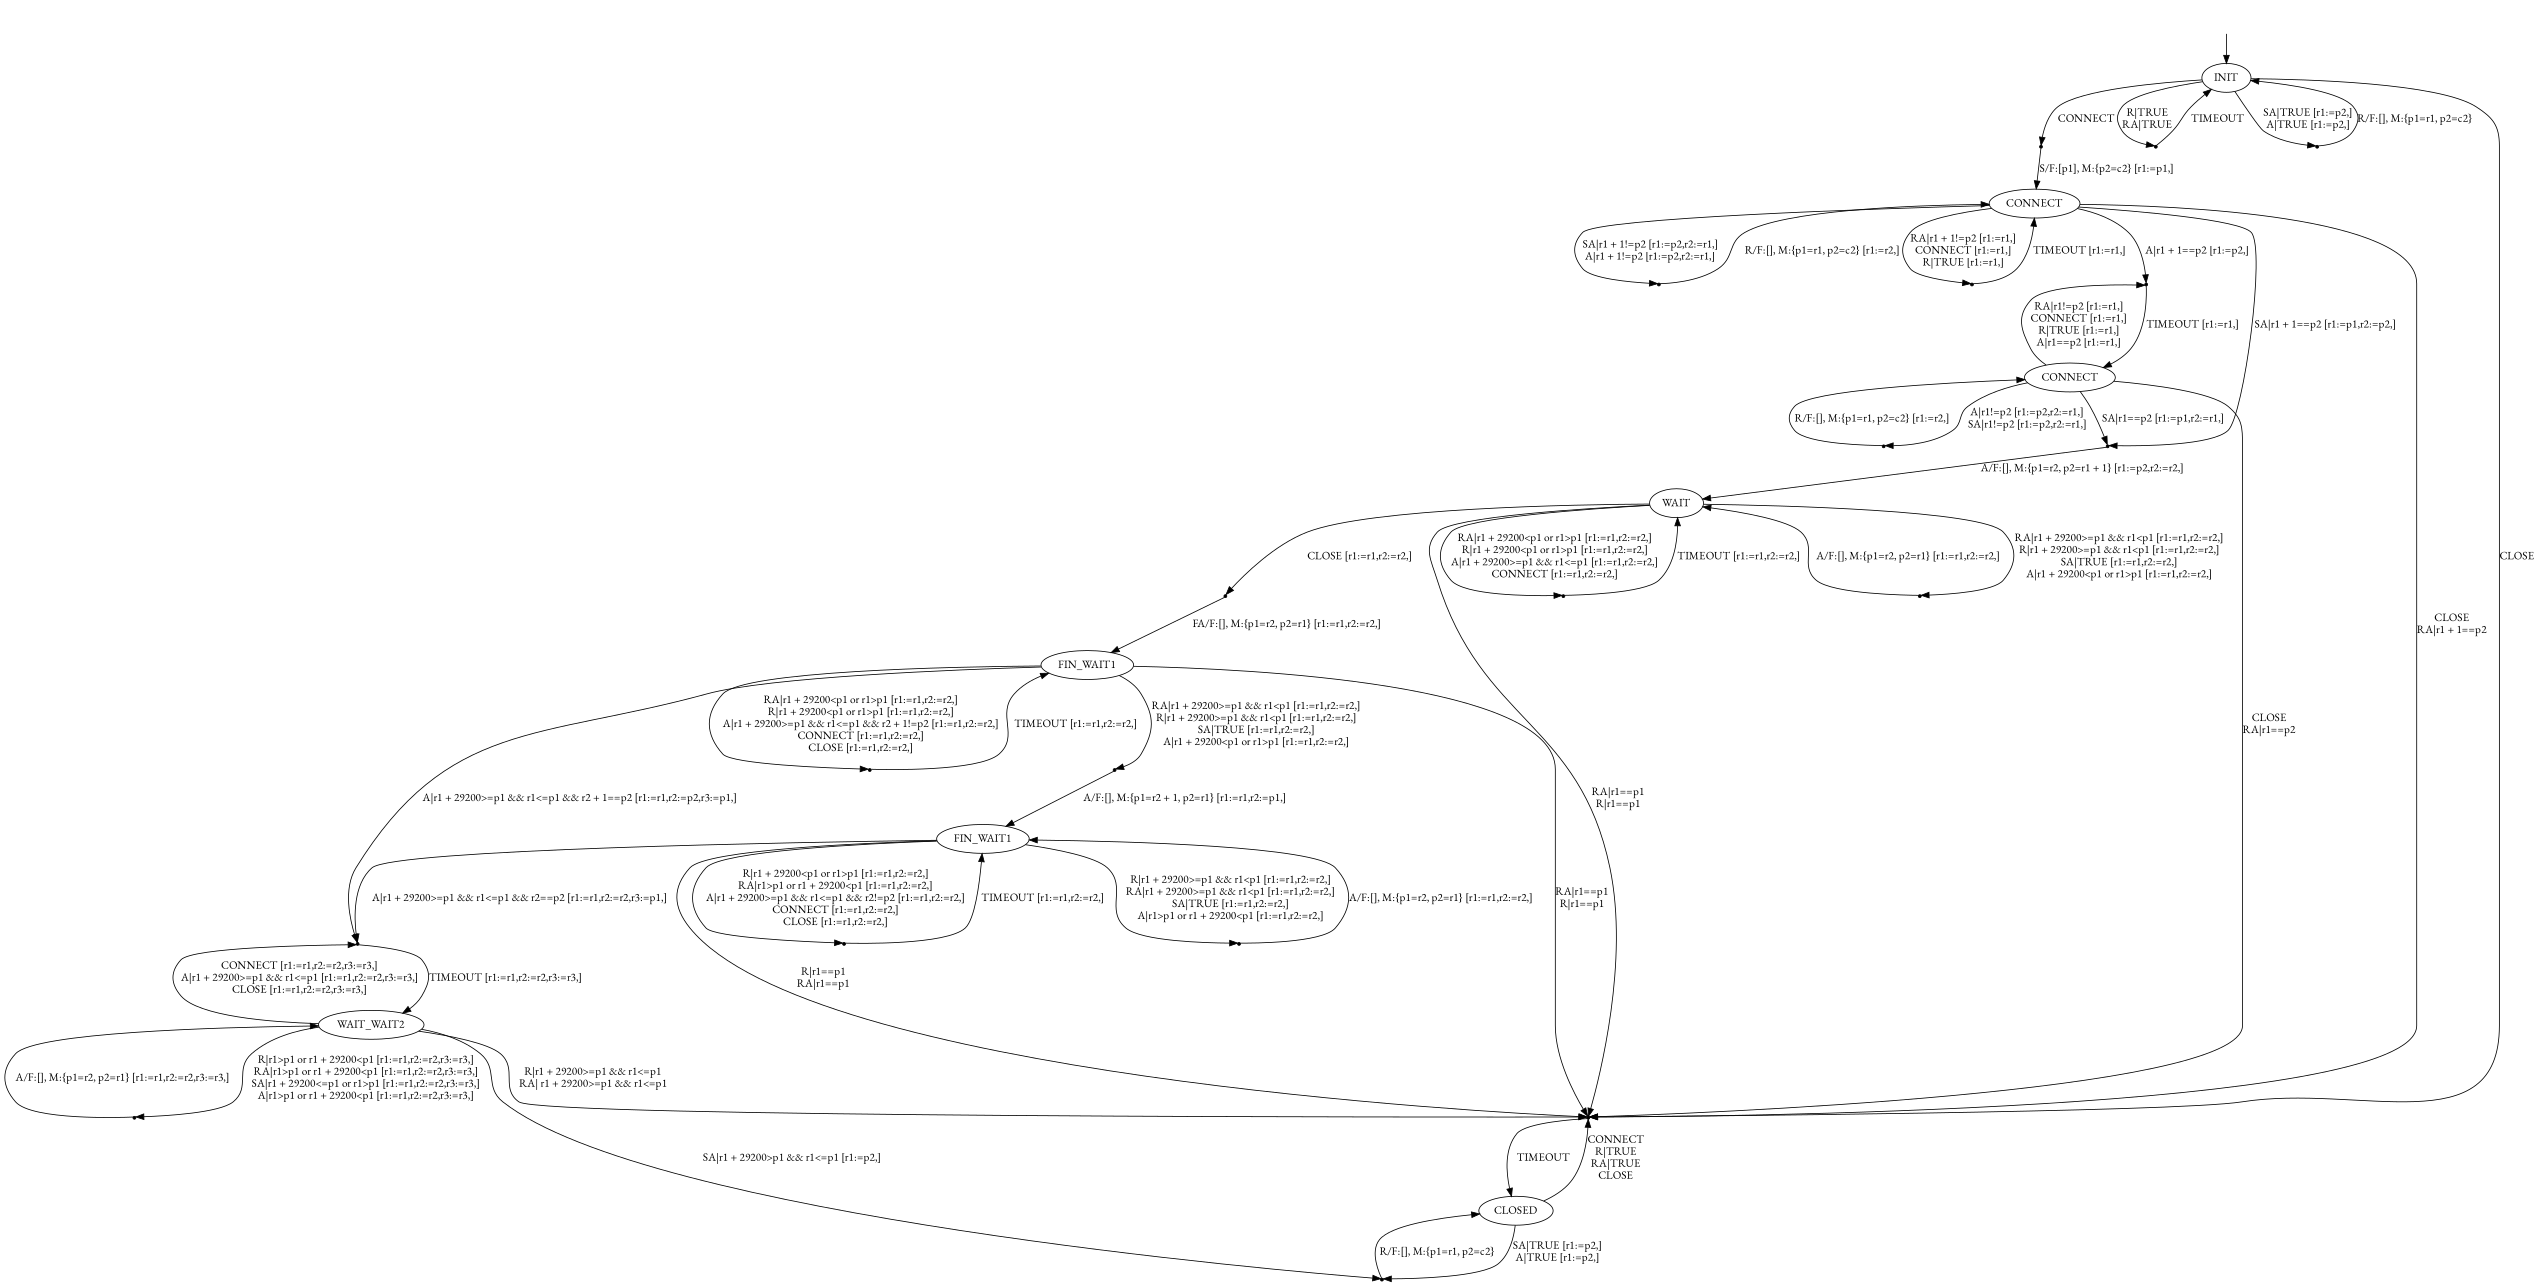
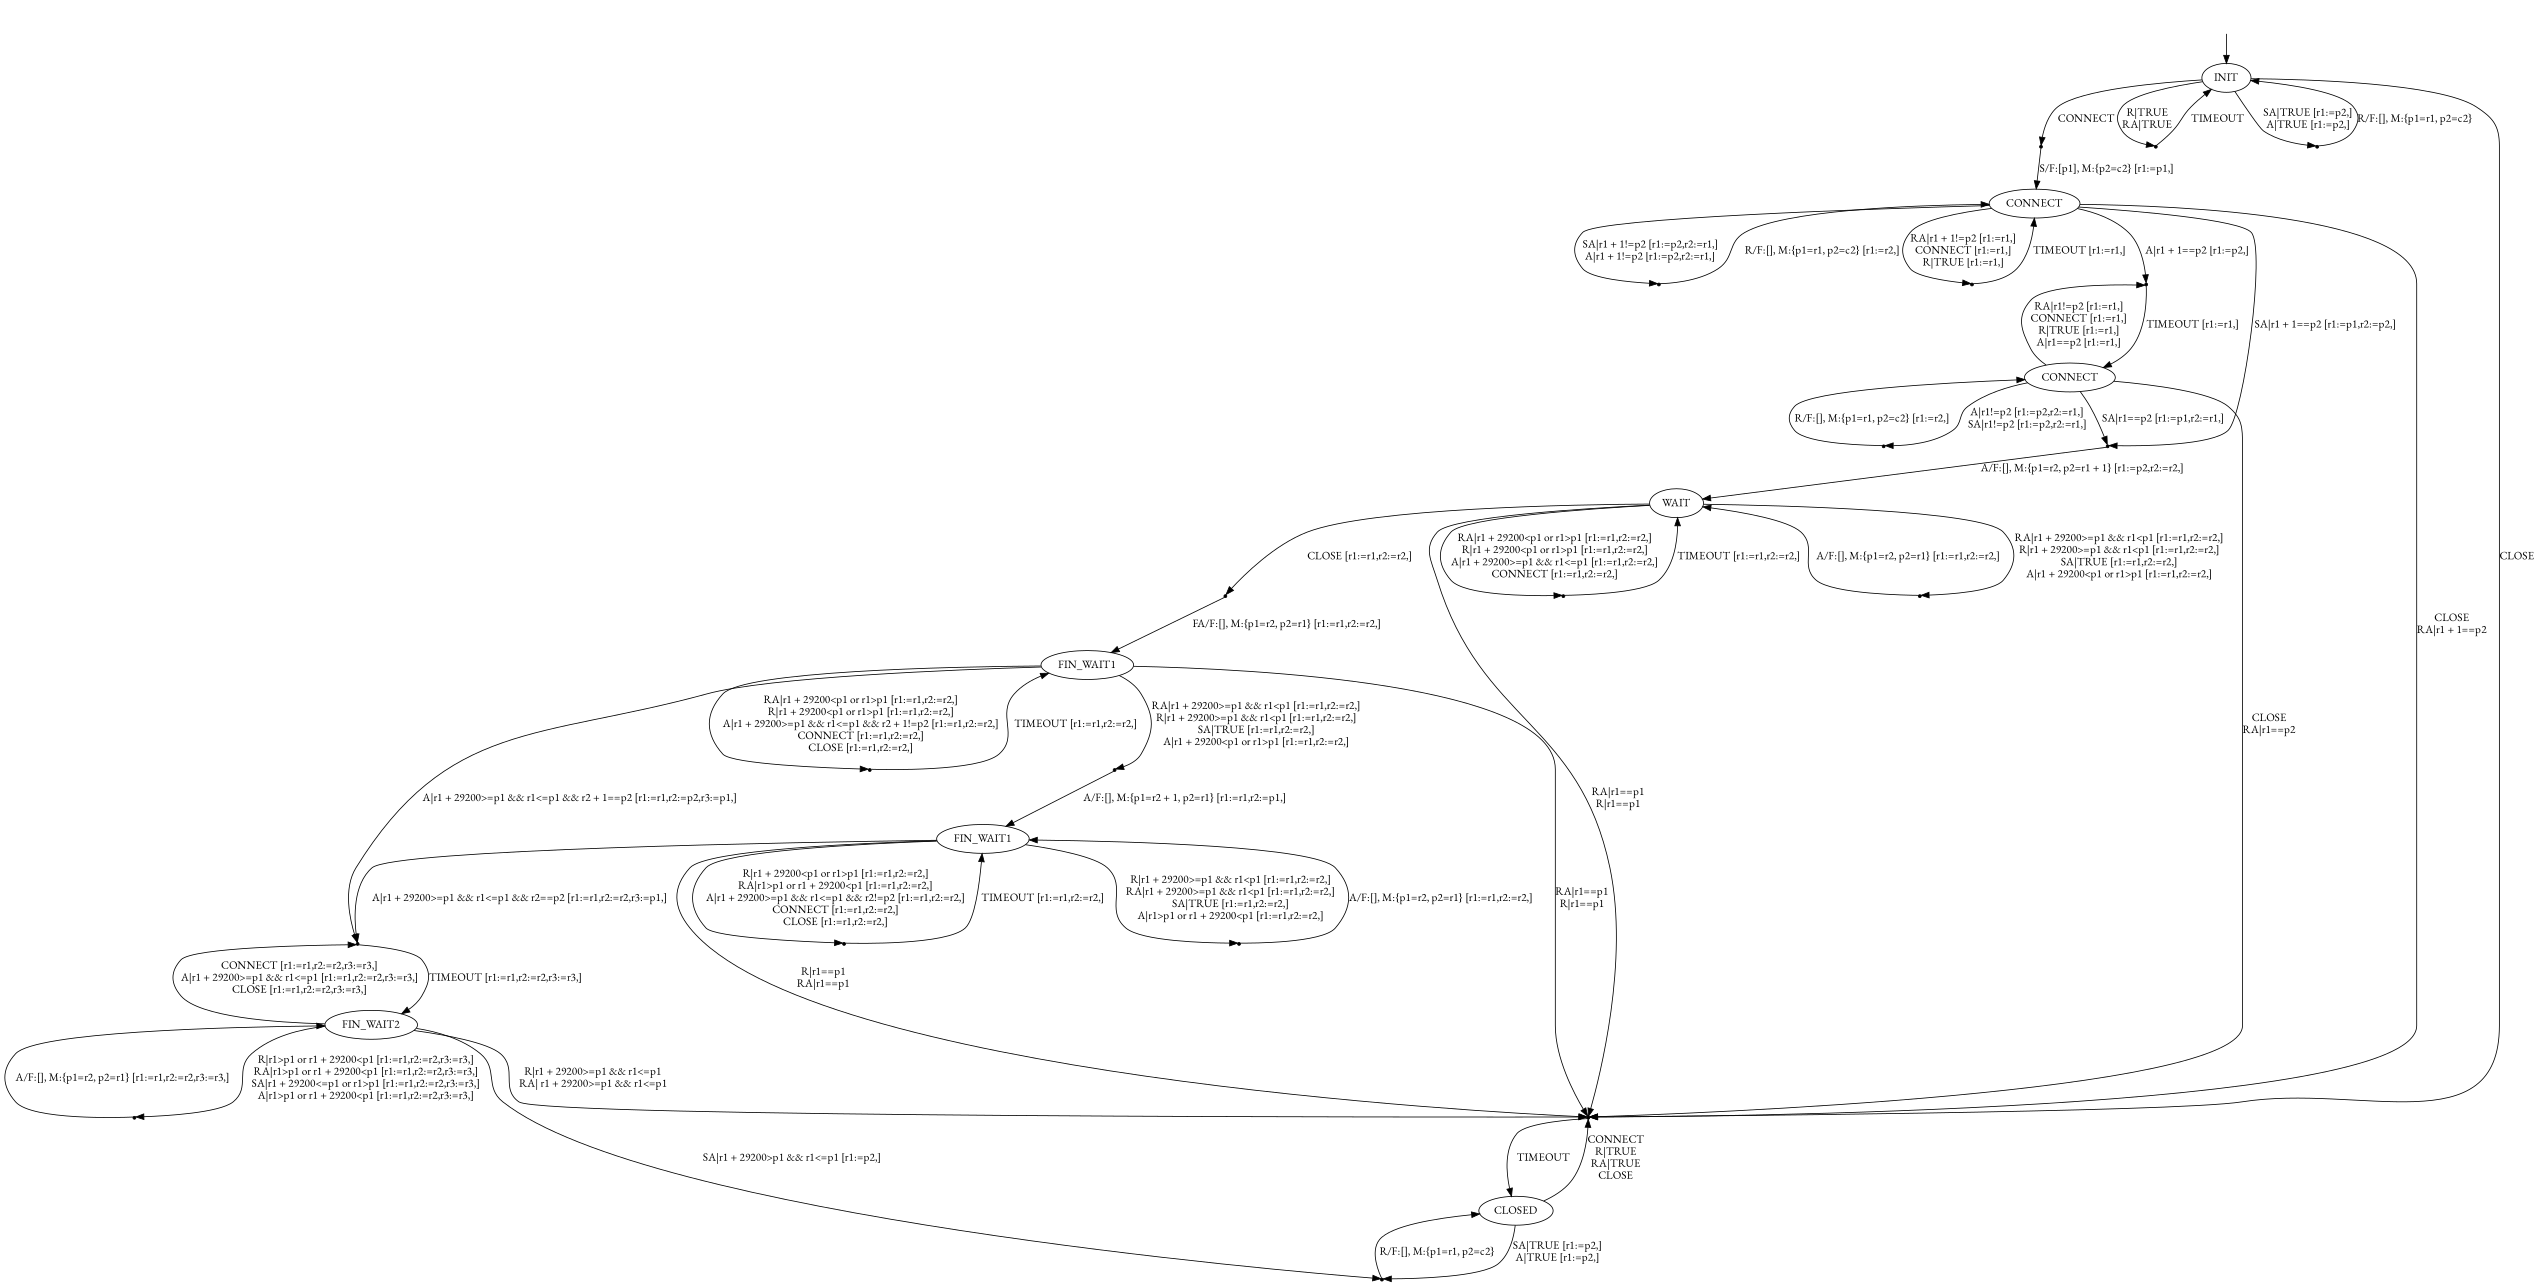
(371, 1025) -> (371, 1025)
